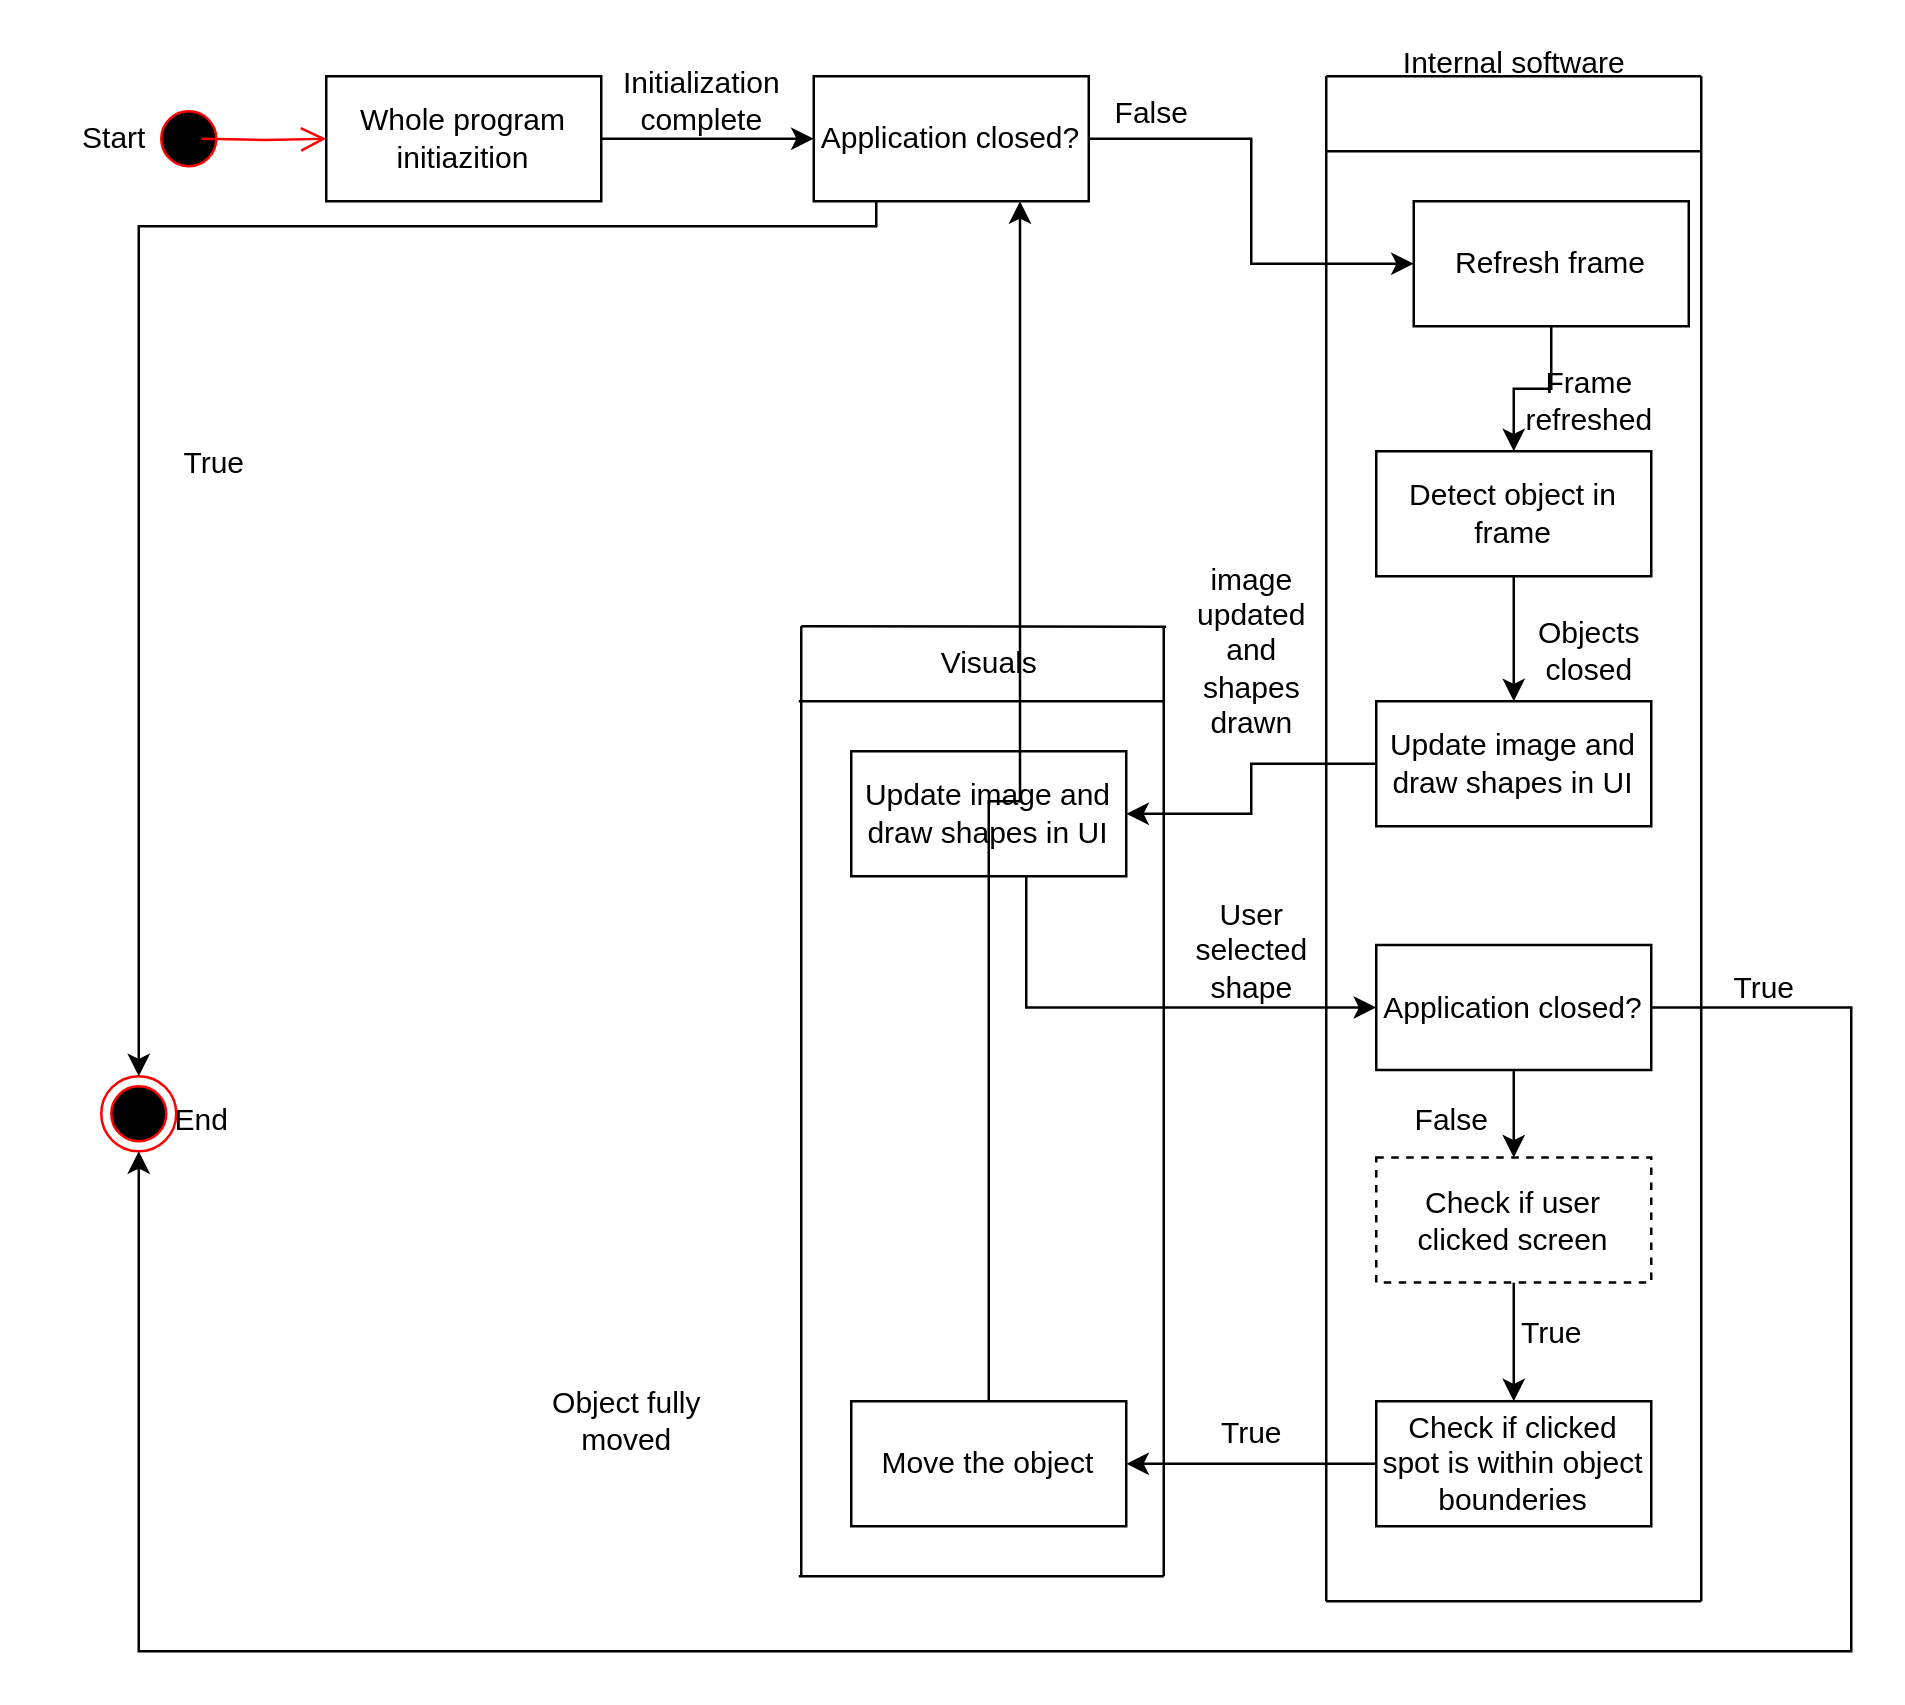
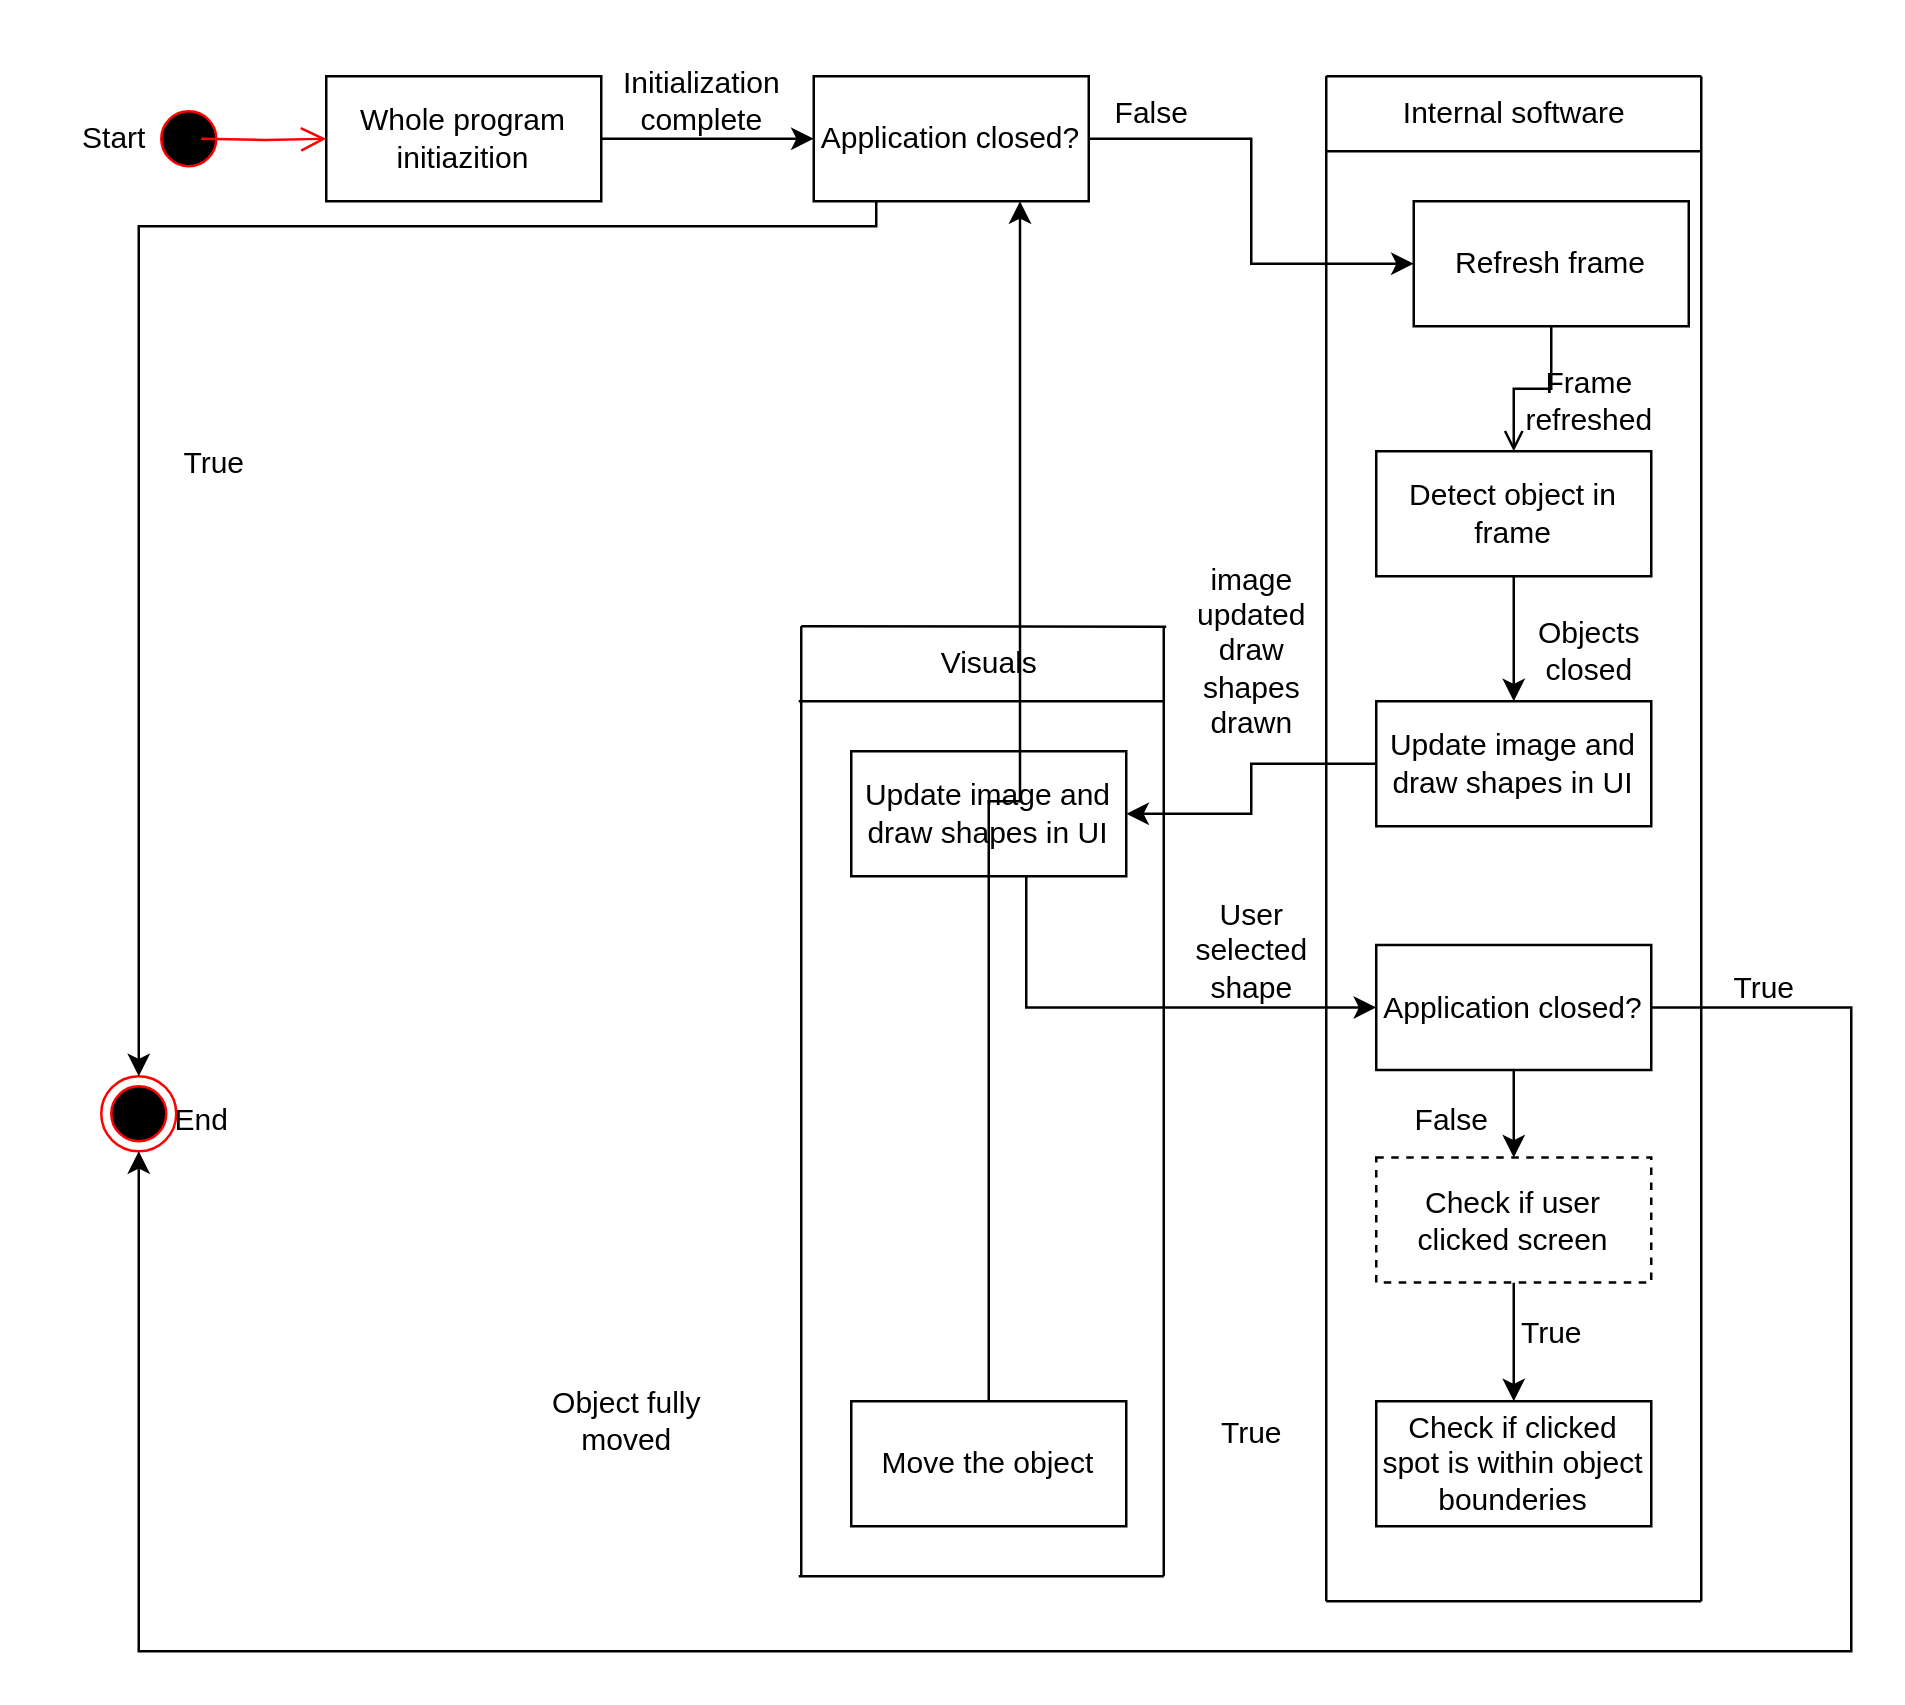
(1514, 64) -> (1514, 114)
(1514, 433) -> (1514, 437)
(1253, 651) -> (1253, 651)
(1244, 1464) -> none
